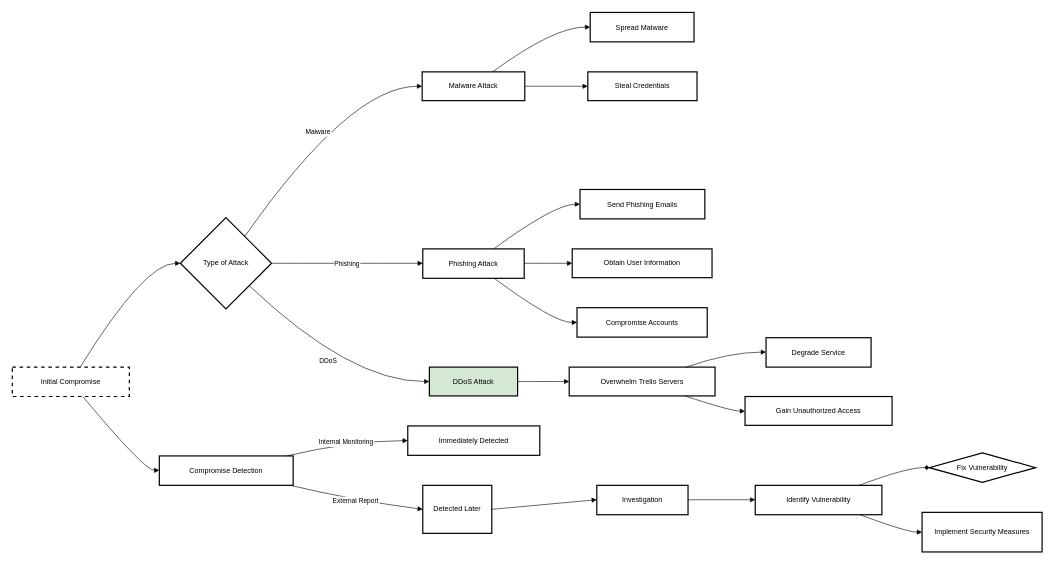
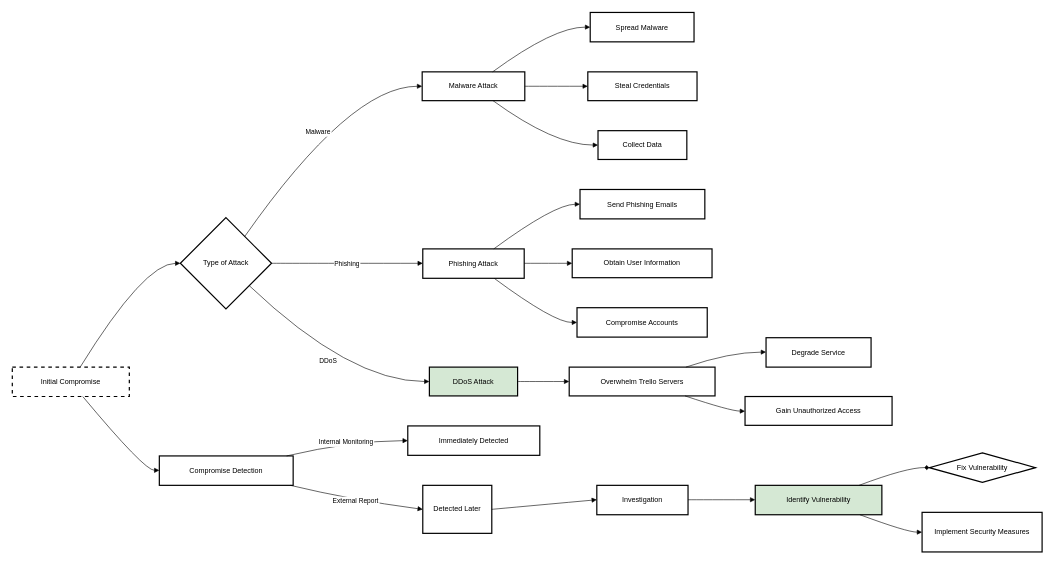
none -> (540, 130)
none -> (642, 145)
(818, 500) -> (818, 500)
